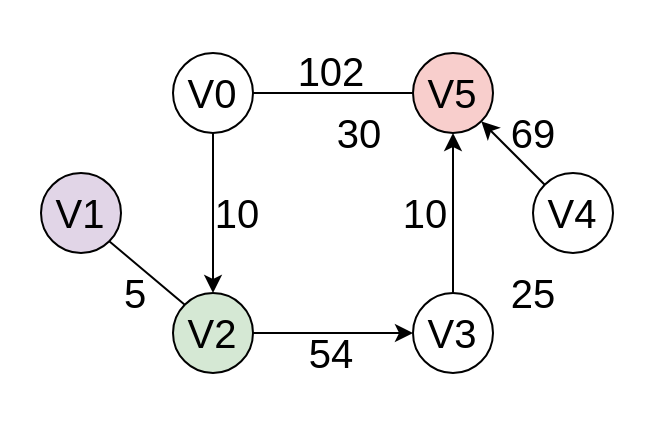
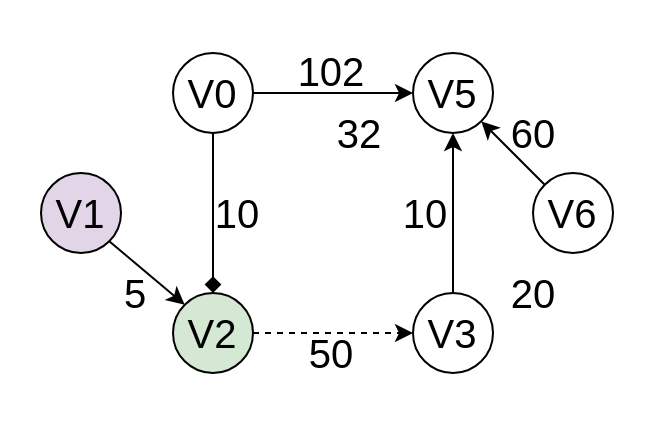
(403, 93) -> (398, 93)
(453, 93) -> (453, 93)
(360, 133) -> (360, 133)
(534, 133) -> (534, 133)
(573, 213) -> (573, 213)
(213, 278) -> (213, 277)
(534, 293) -> (534, 293)
(177, 298) -> (173, 295)
(326, 333) -> (326, 333)
(332, 353) -> (332, 353)
